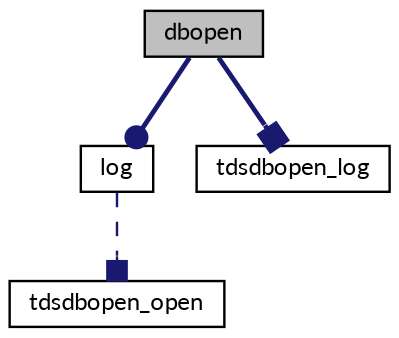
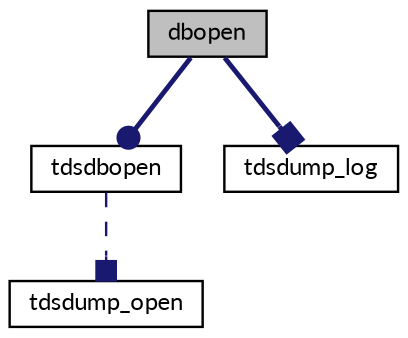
(117, 169) -> (106, 169)
(293, 169) -> (311, 169)
(117, 304) -> (106, 304)
